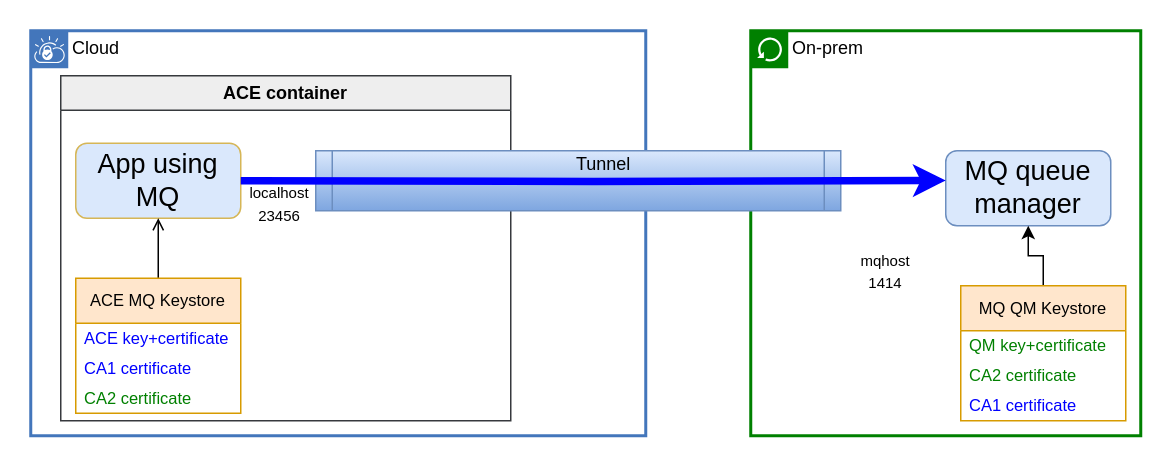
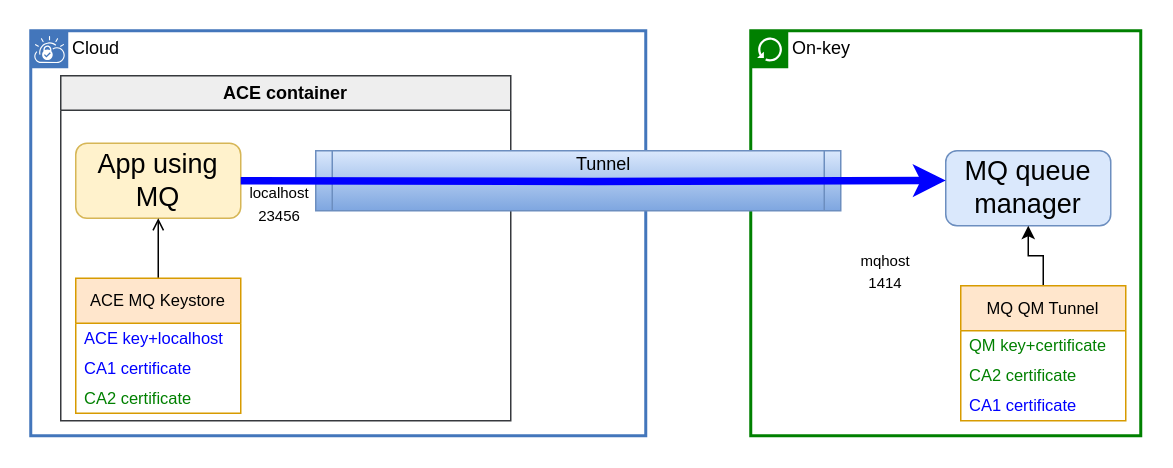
(828, 49) -> (823, 49)
(158, 181) -> (158, 181)
(1043, 308) -> (1043, 308)
(160, 338) -> (157, 338)
